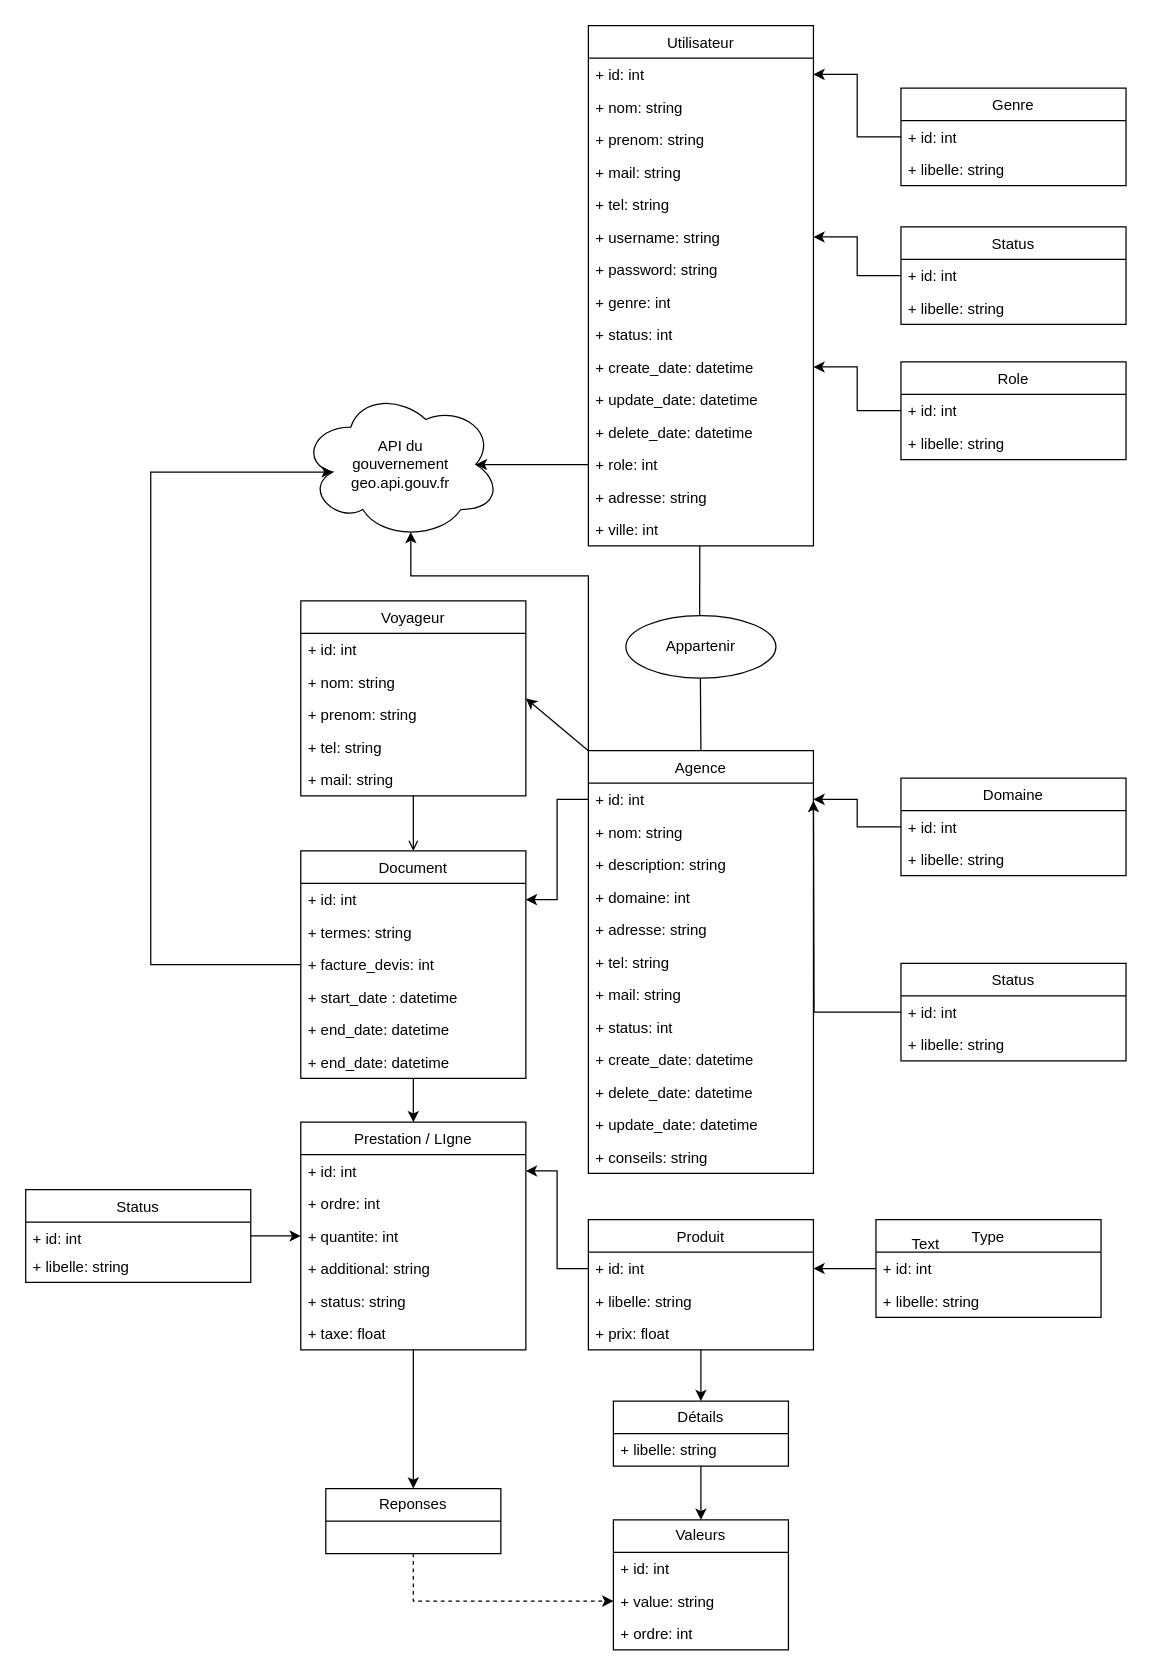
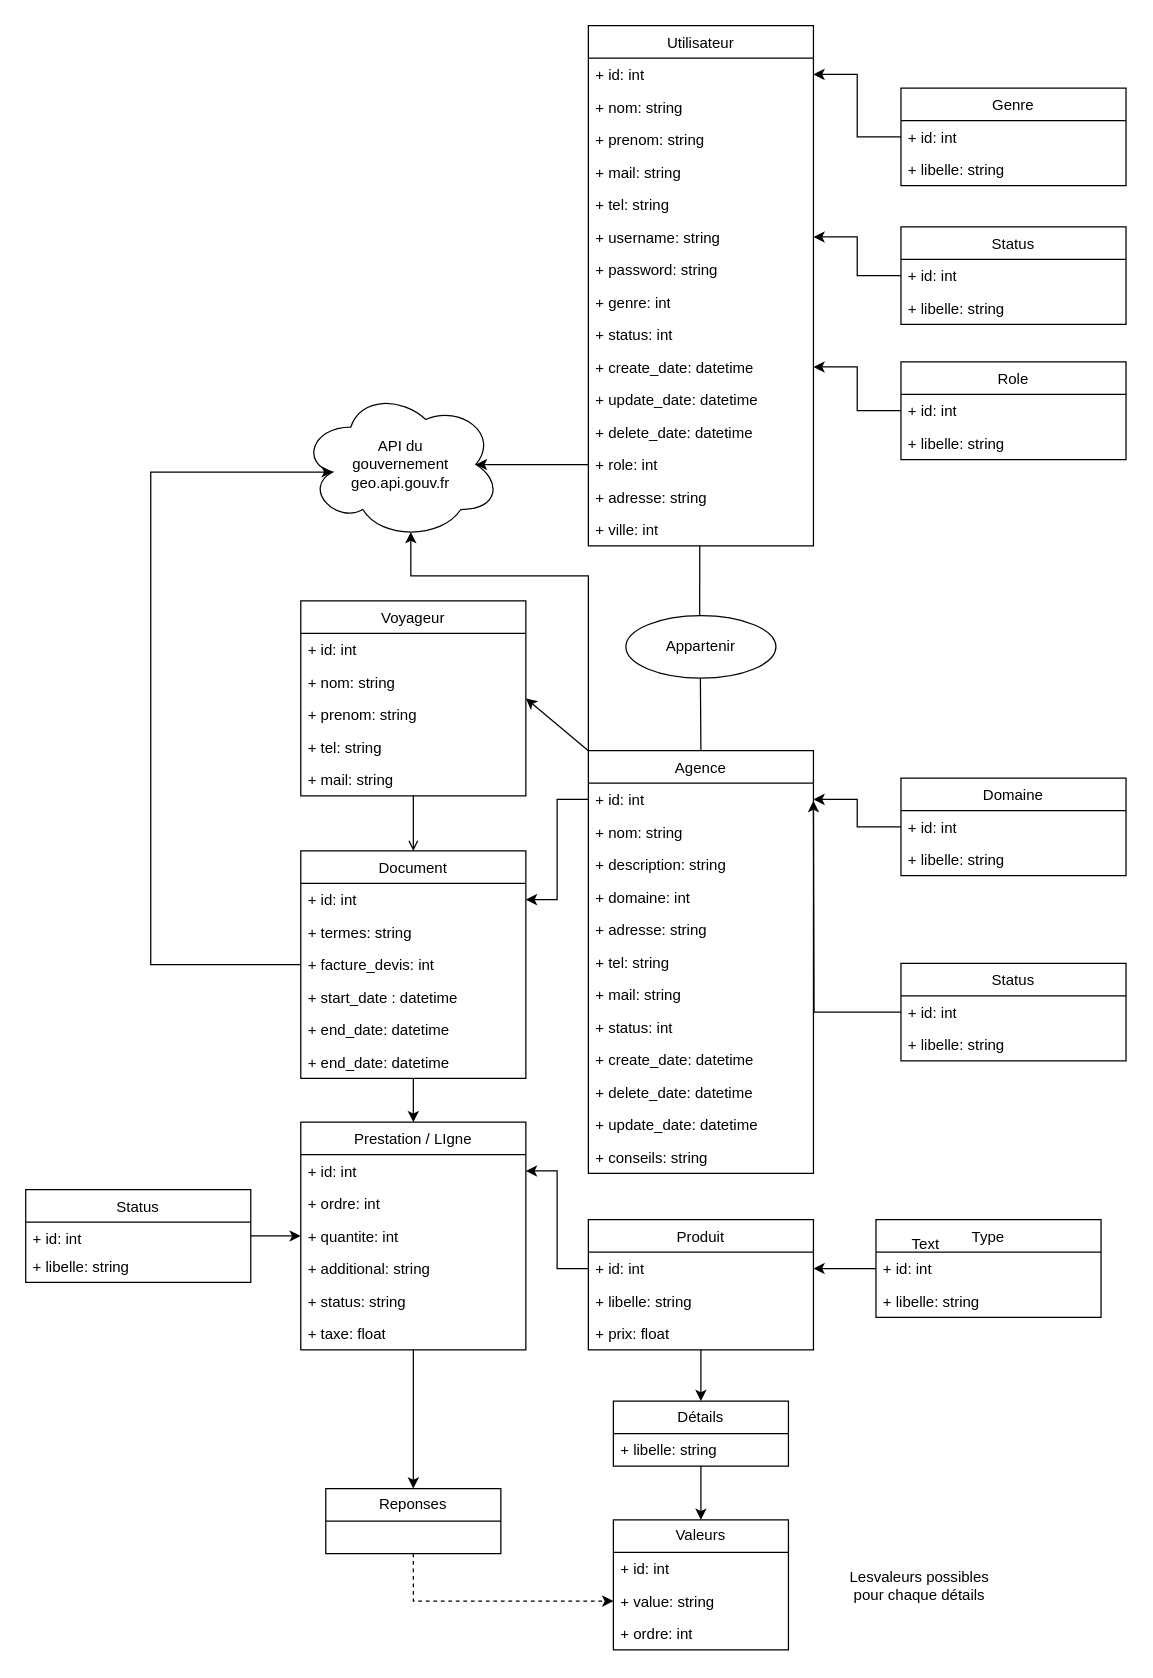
none -> (919, 1585)
